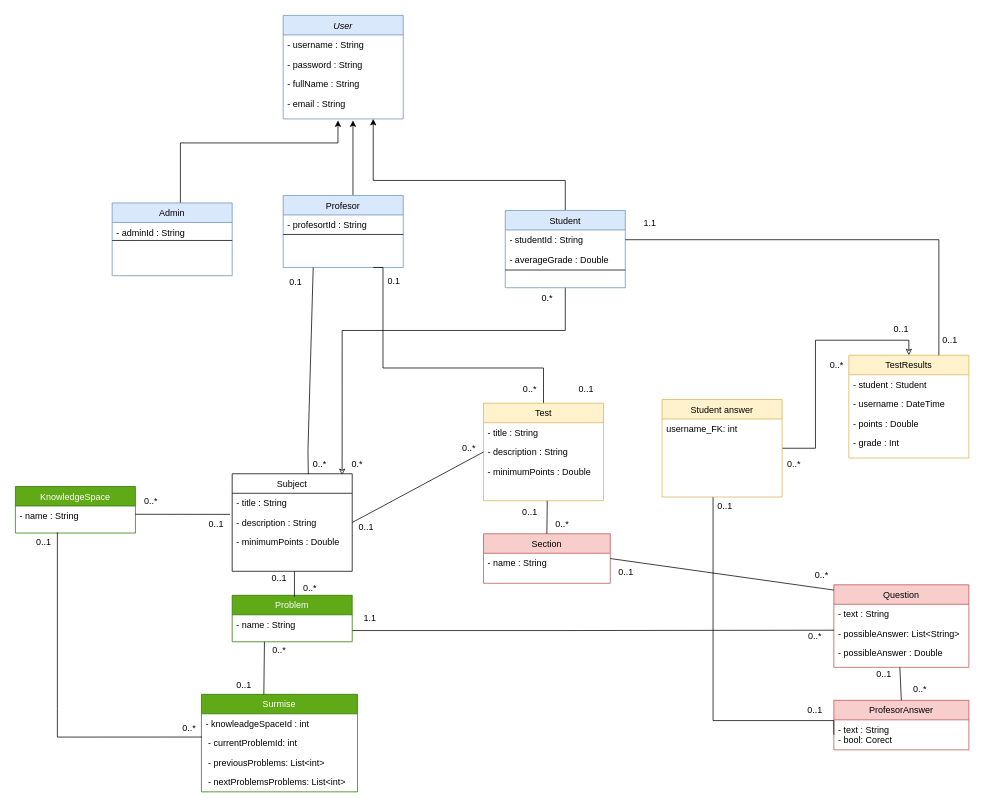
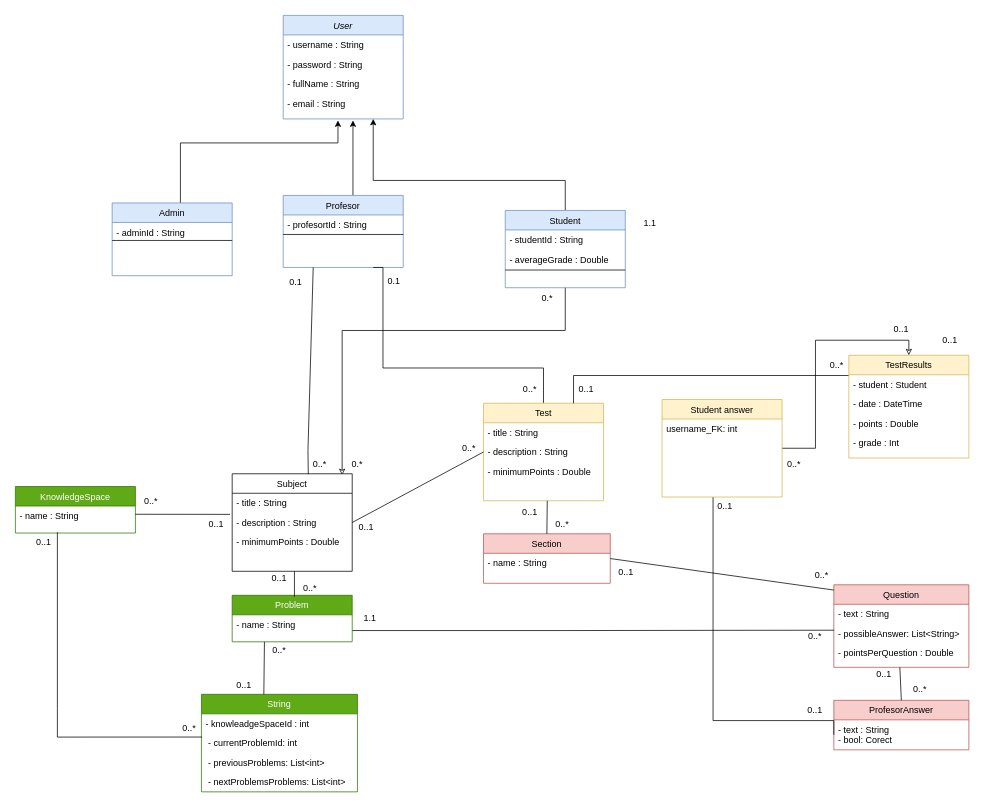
(840, 240) -> none
none -> (696, 375)
(900, 404) -> (890, 404)
(893, 653) -> (900, 653)
(279, 704) -> (279, 704)
